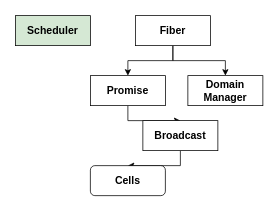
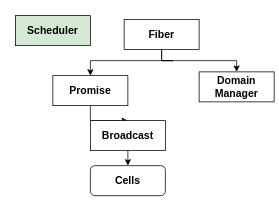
(173, 30) -> (162, 34)
(128, 90) -> (90, 90)
(225, 90) -> (237, 87)
(180, 135) -> (128, 135)
